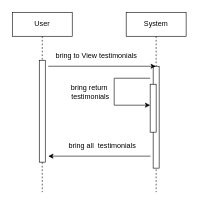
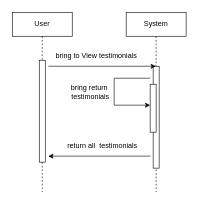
(103, 146) -> (103, 146)
